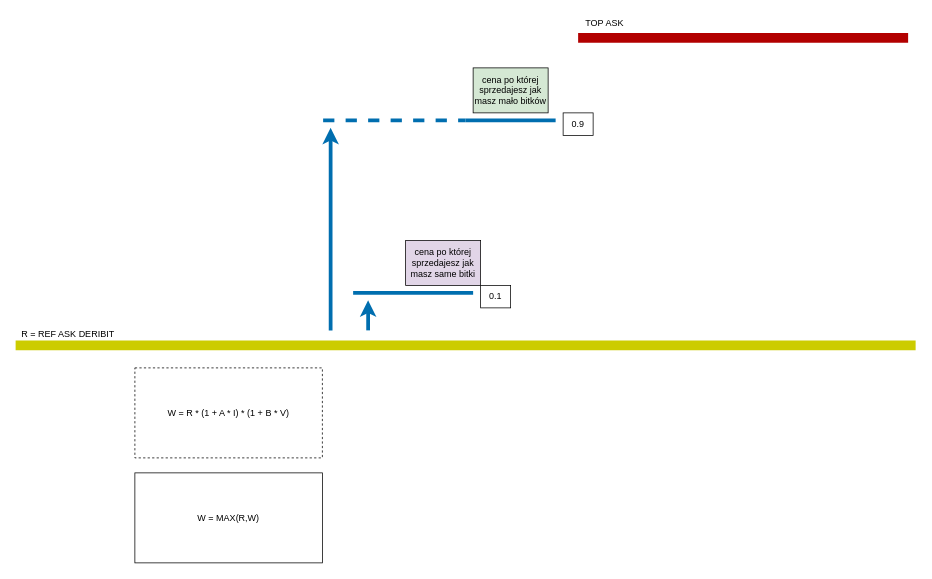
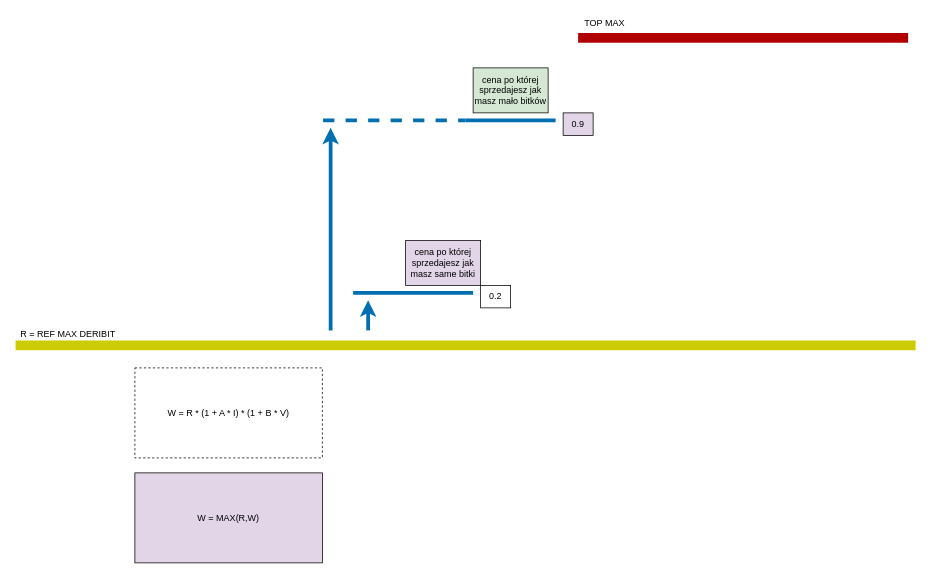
(605, 23) -> (605, 23)
(578, 124) -> (578, 124)
(495, 297) -> (495, 297)
(68, 334) -> (68, 334)
(228, 518) -> (228, 518)
